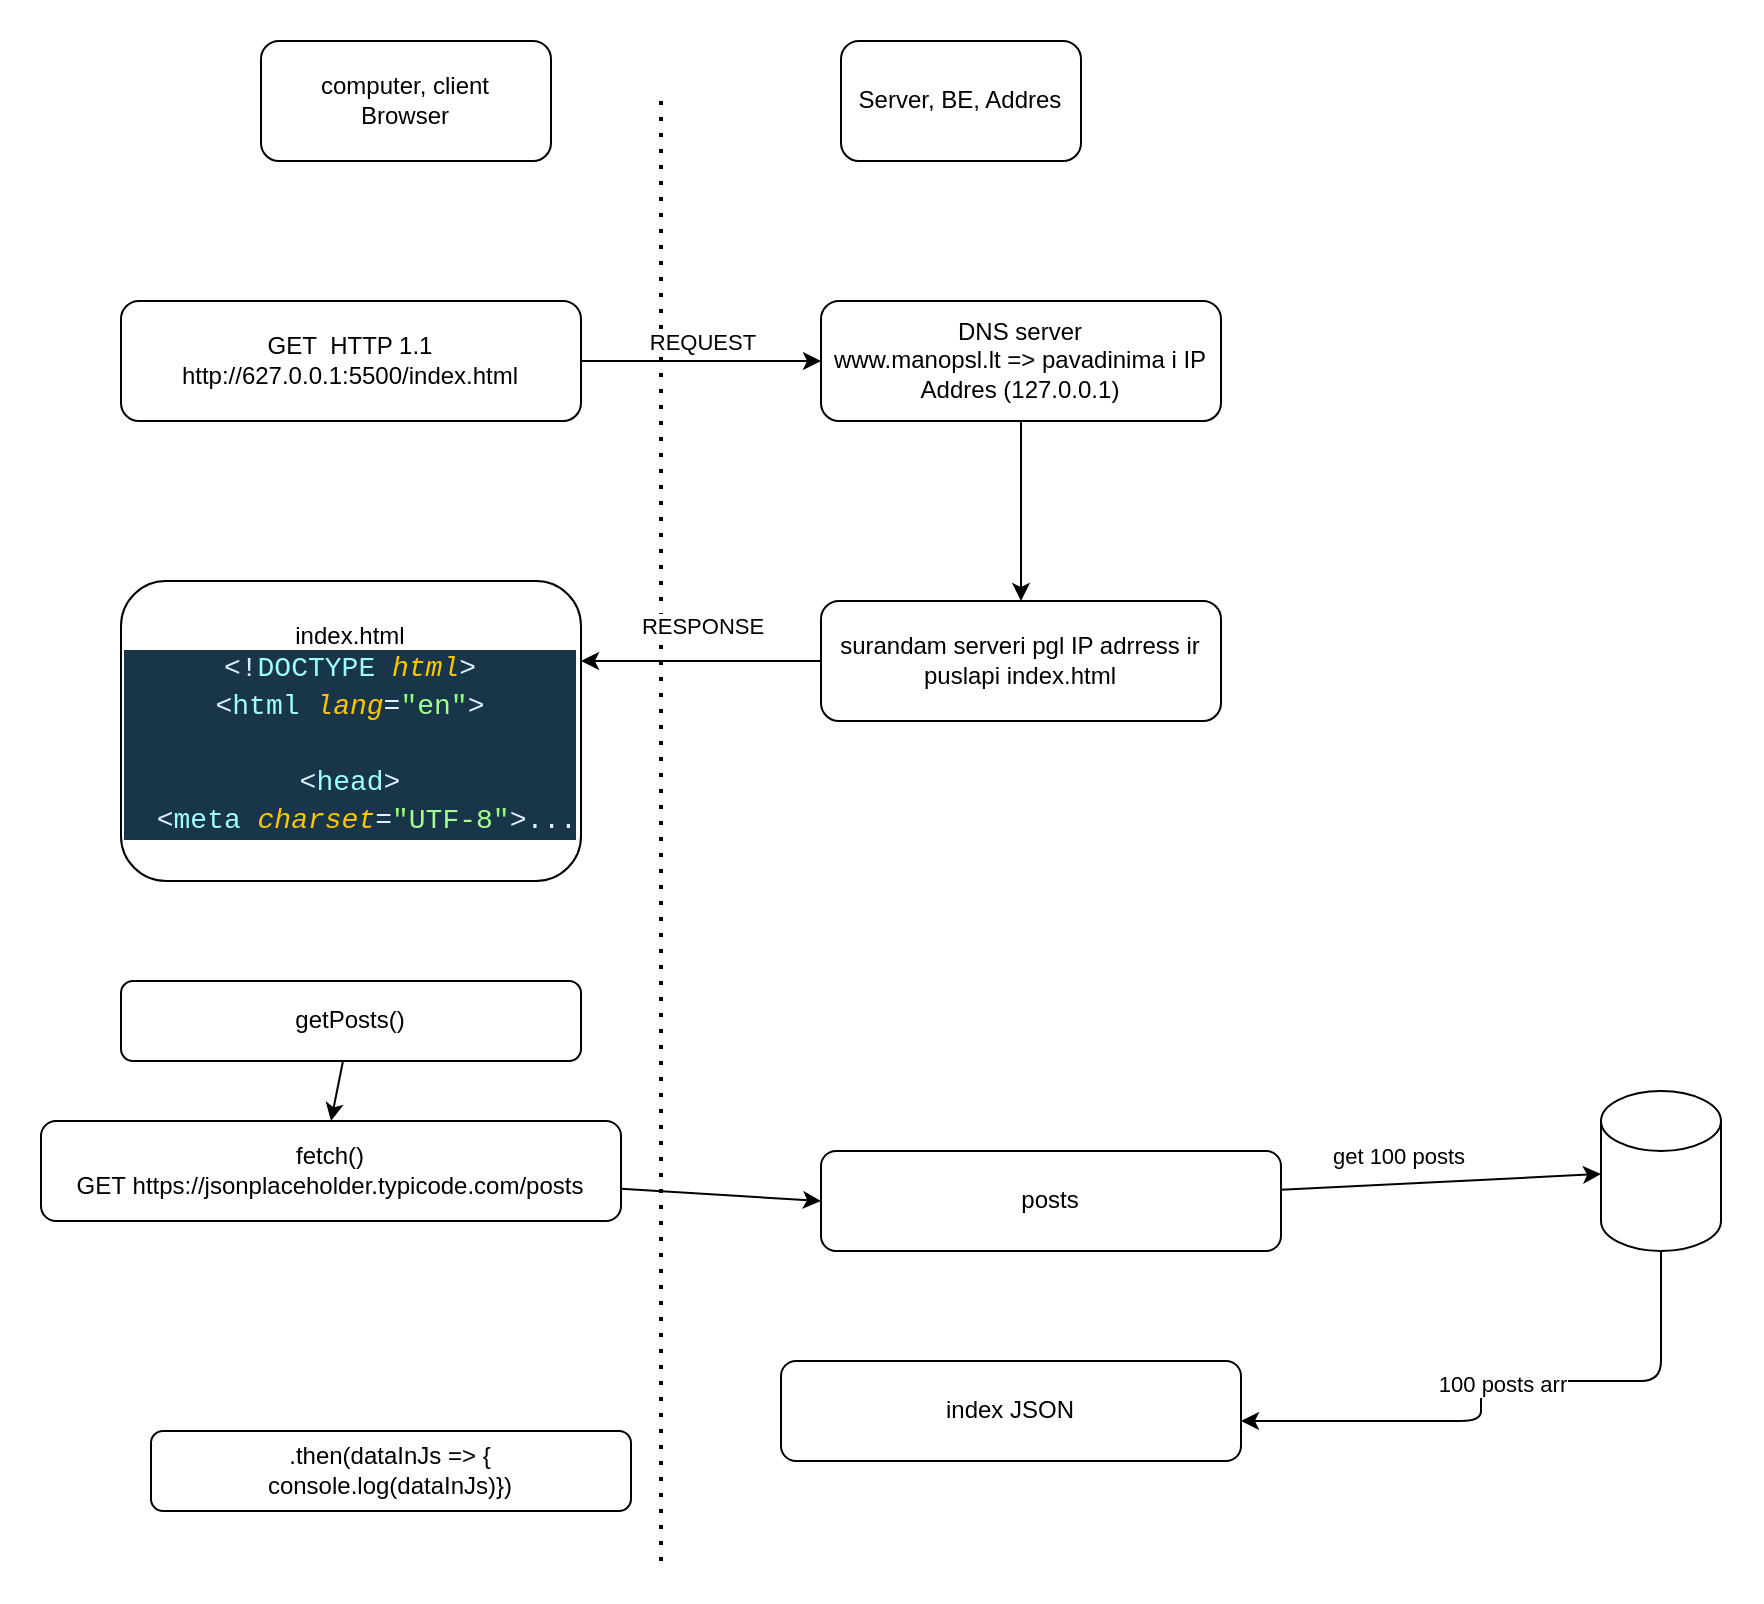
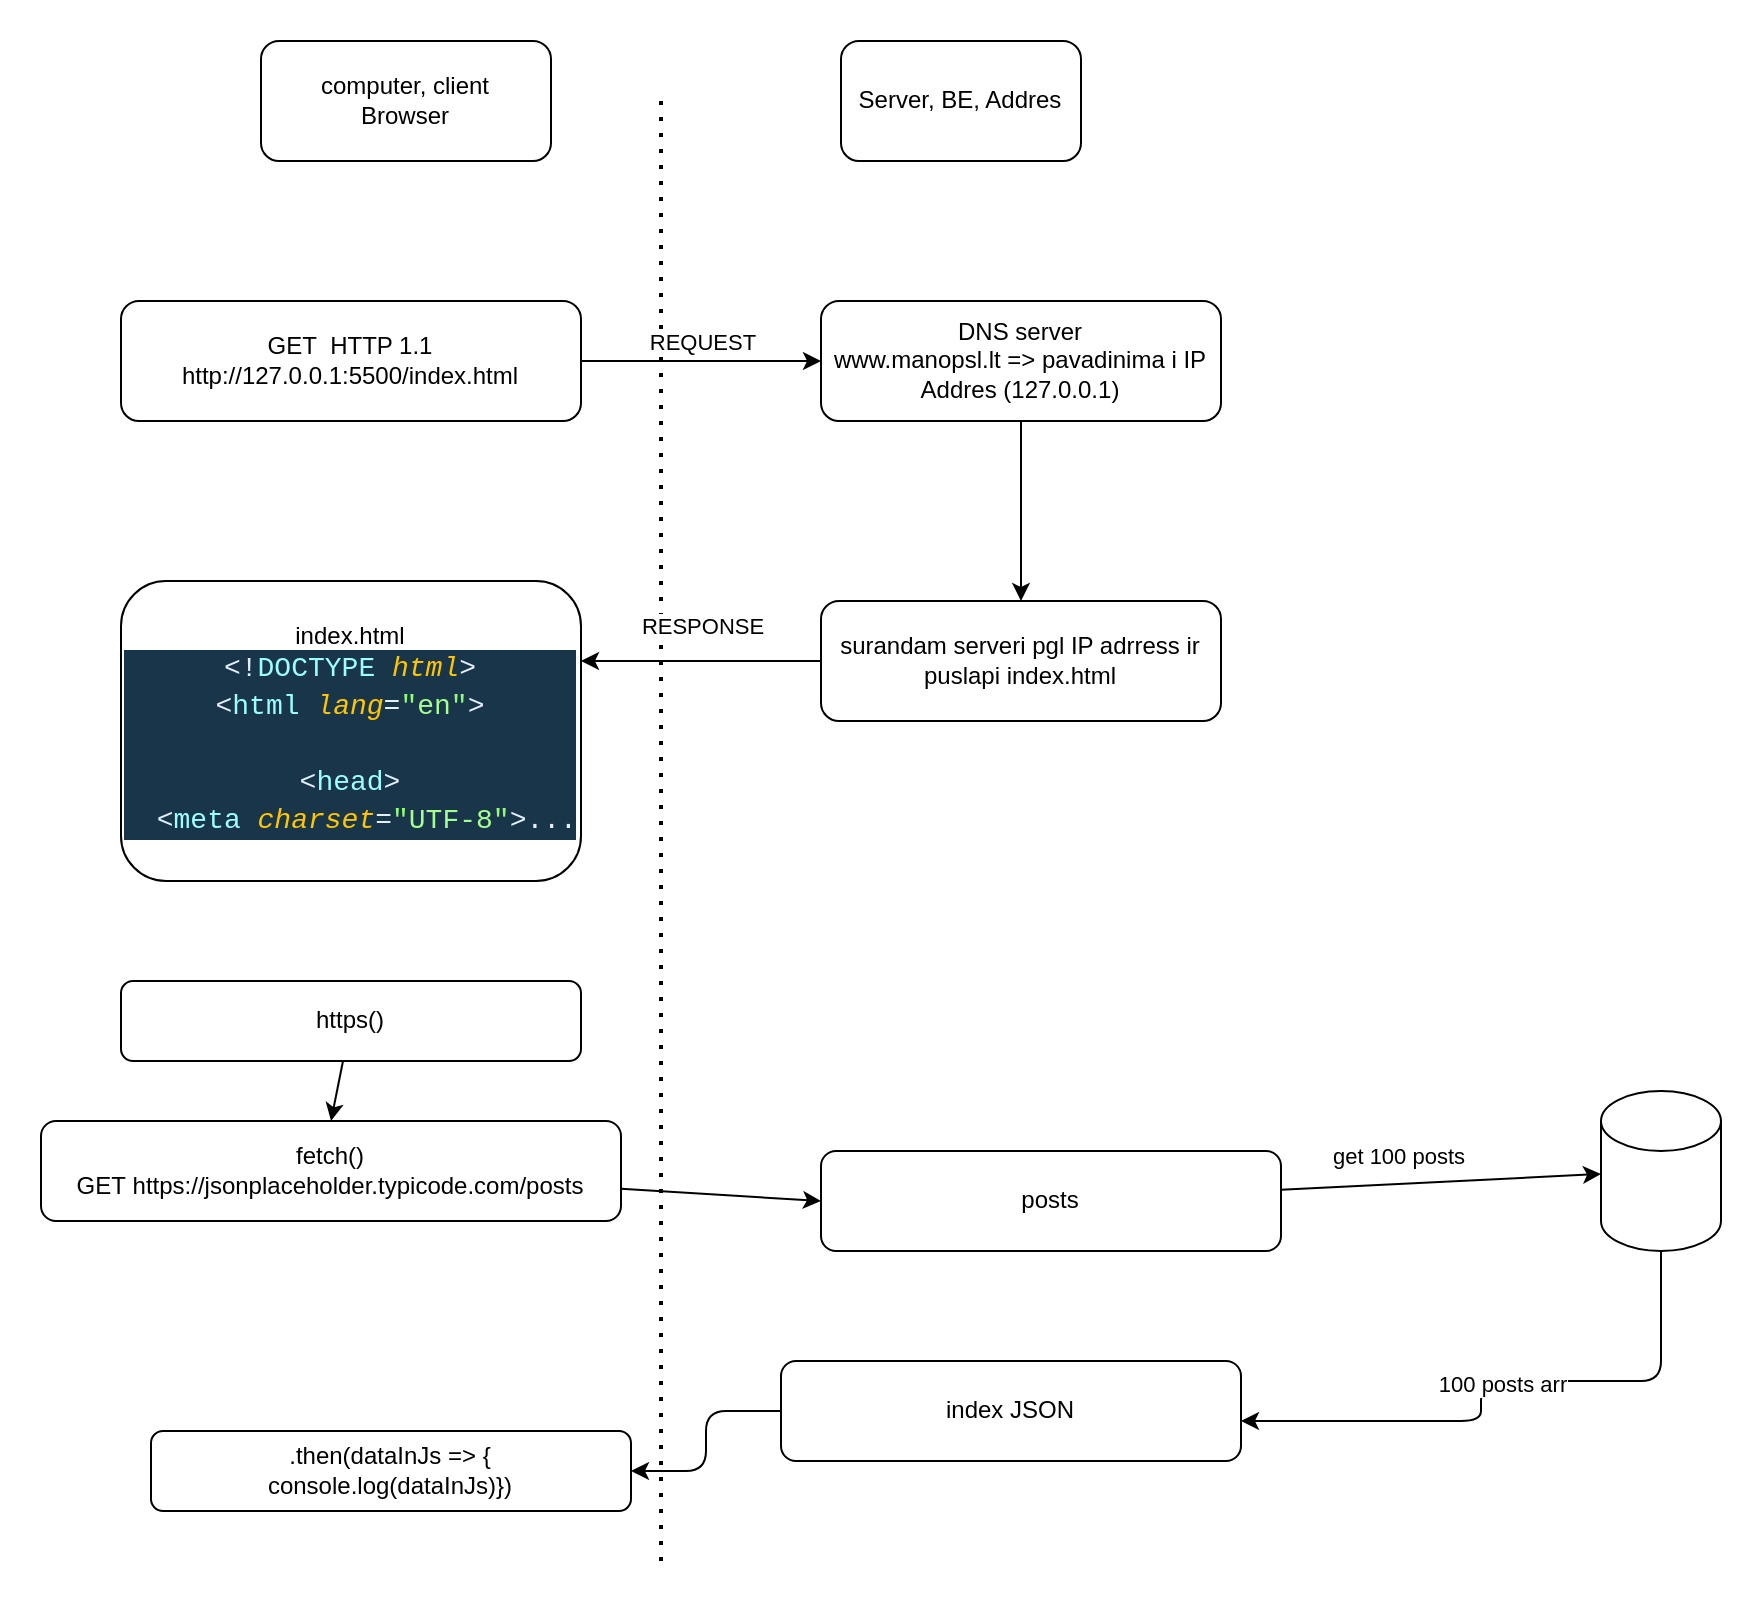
(351, 361) -> (351, 361)
(351, 1021) -> (351, 1021)
none -> (706, 1434)
